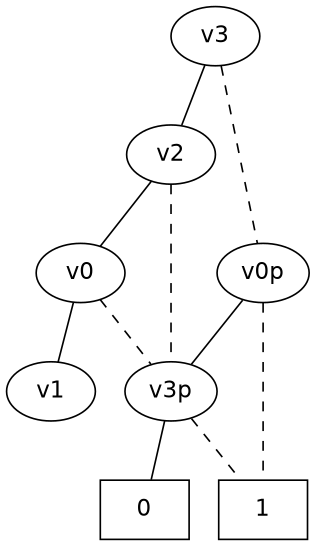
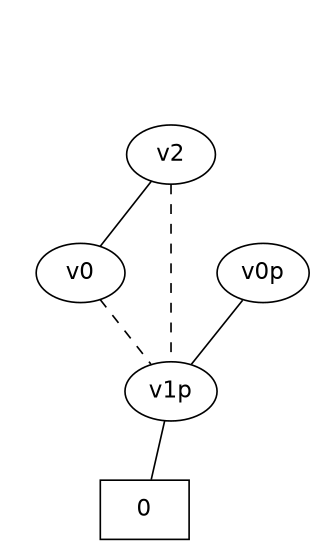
(215, 36) -> none
(51, 391) -> none
(171, 391) -> (171, 391)
(263, 510) -> none
